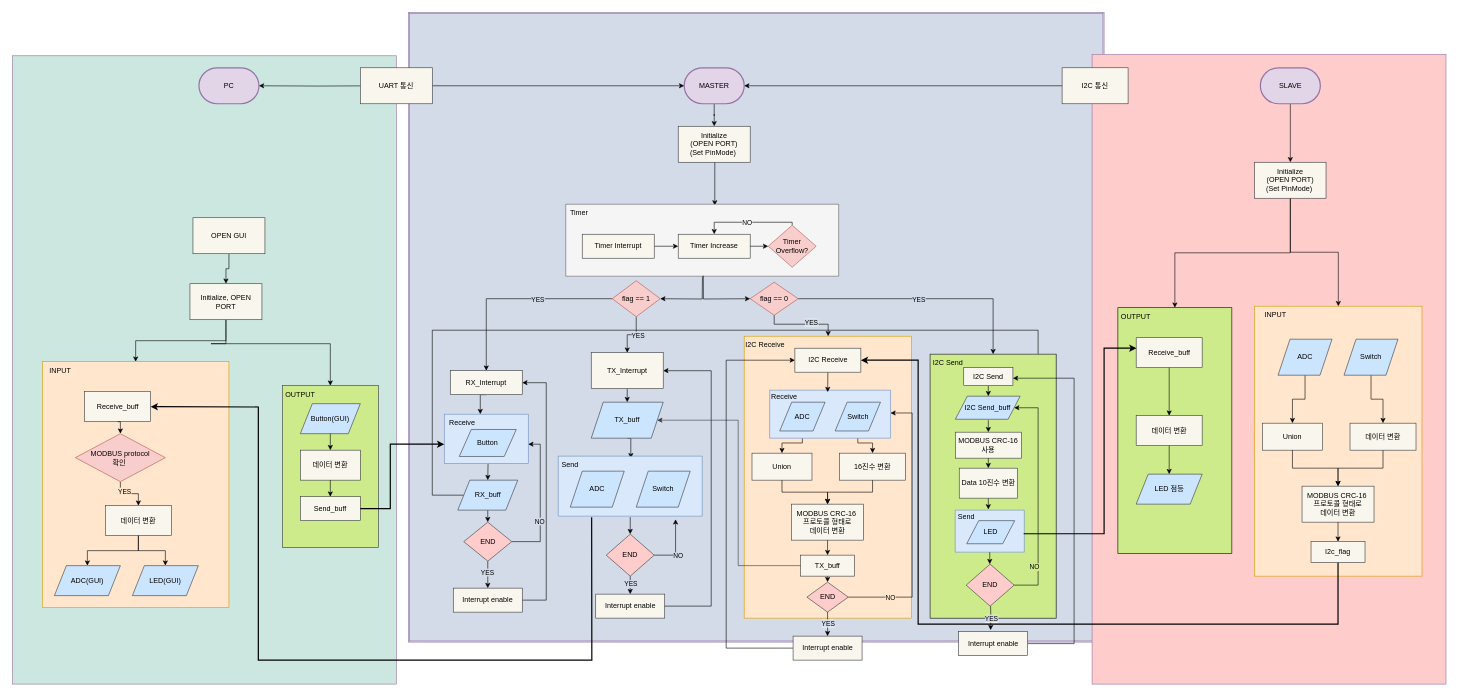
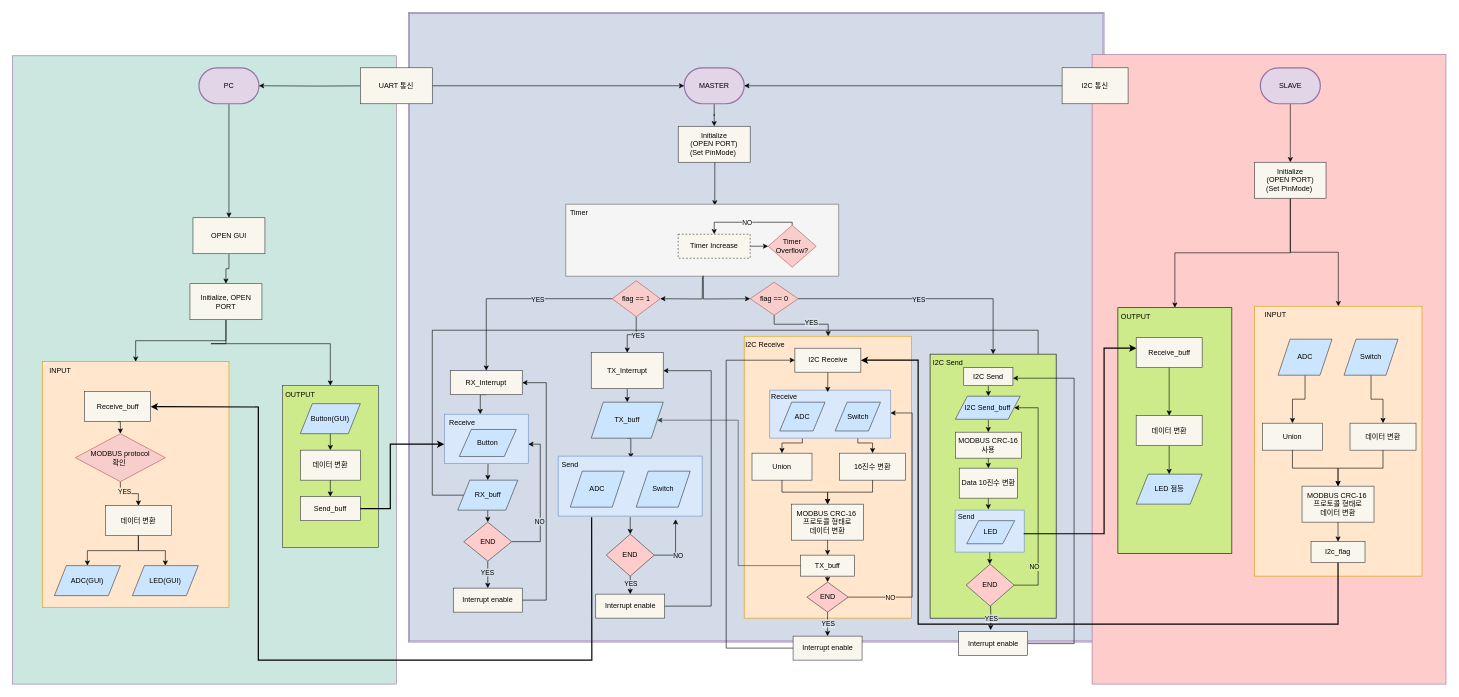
none -> (229, 212)
(618, 246) -> none
(672, 246) -> none
(714, 246) -> (714, 246)
